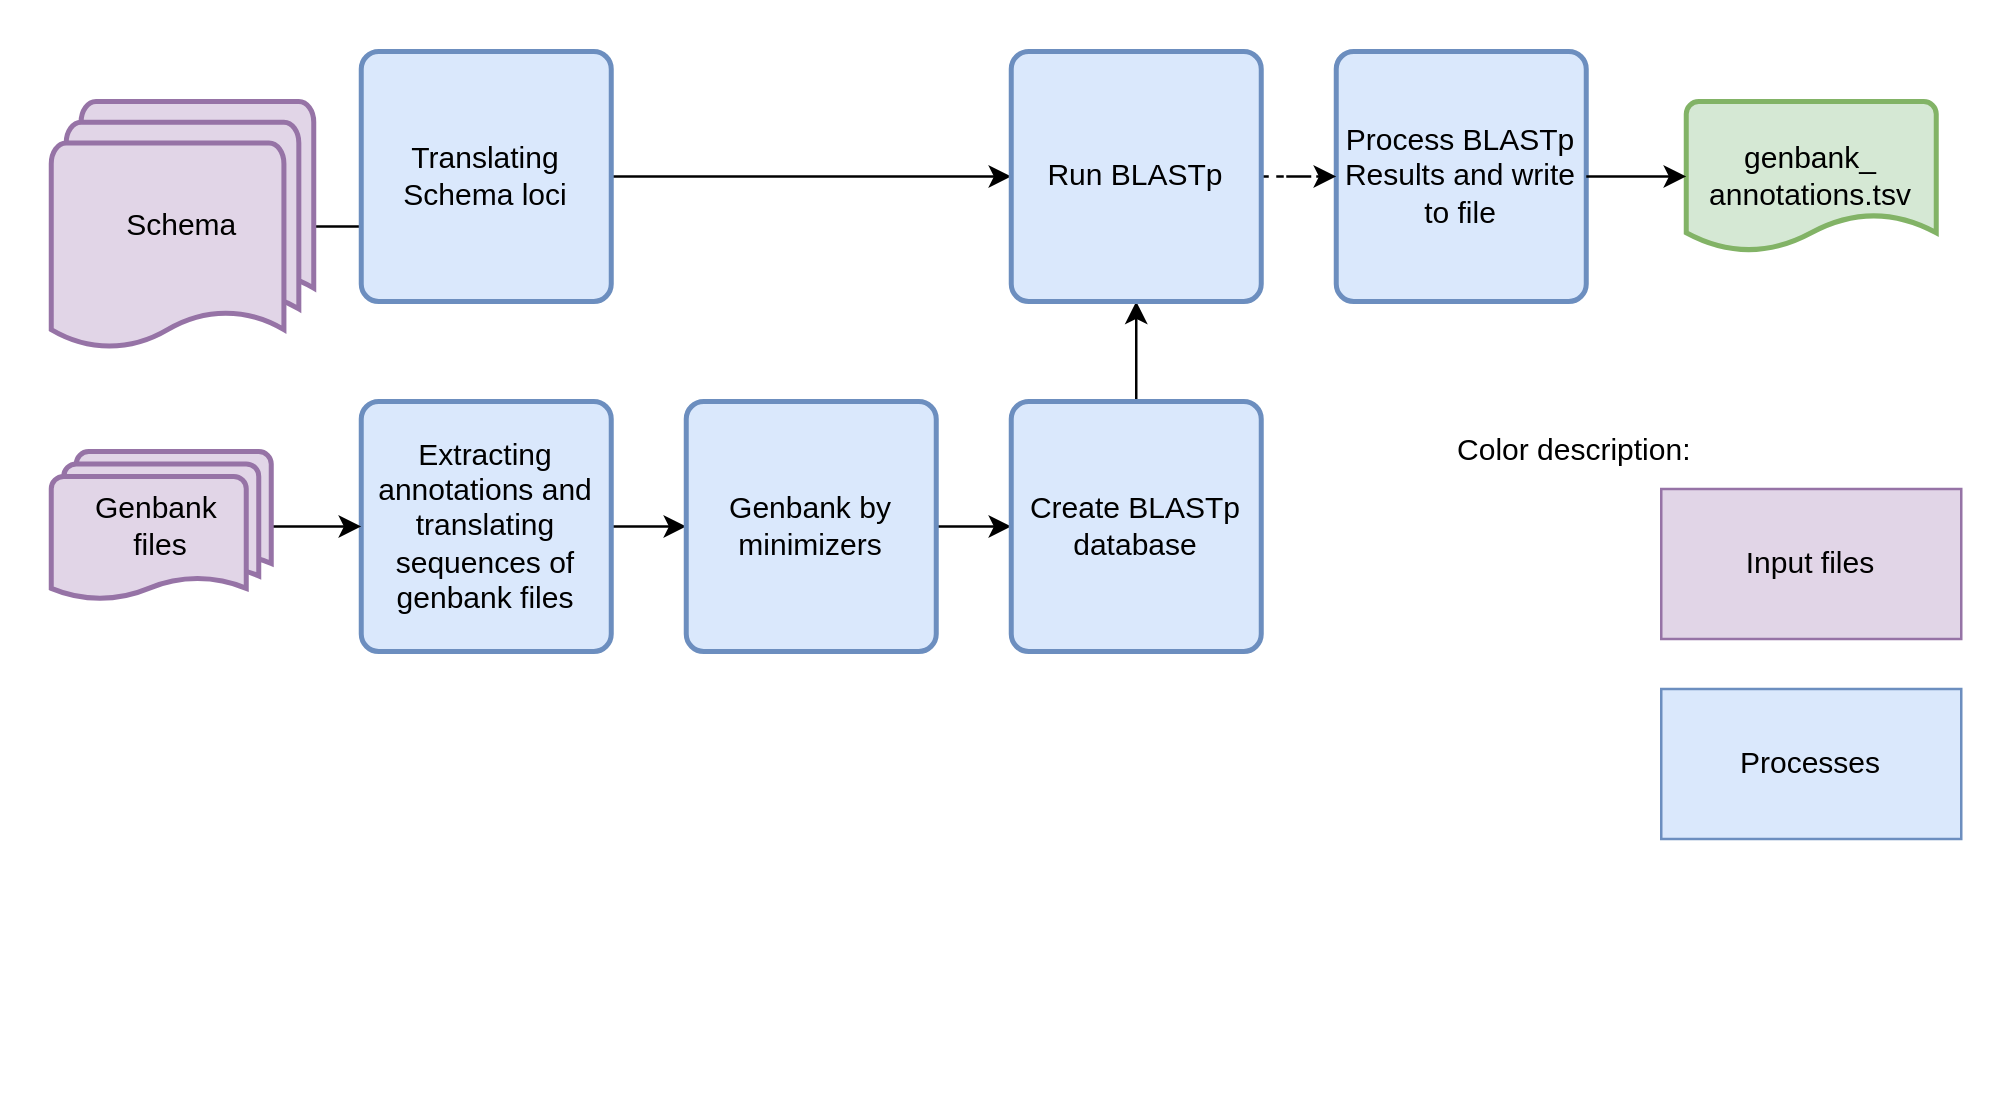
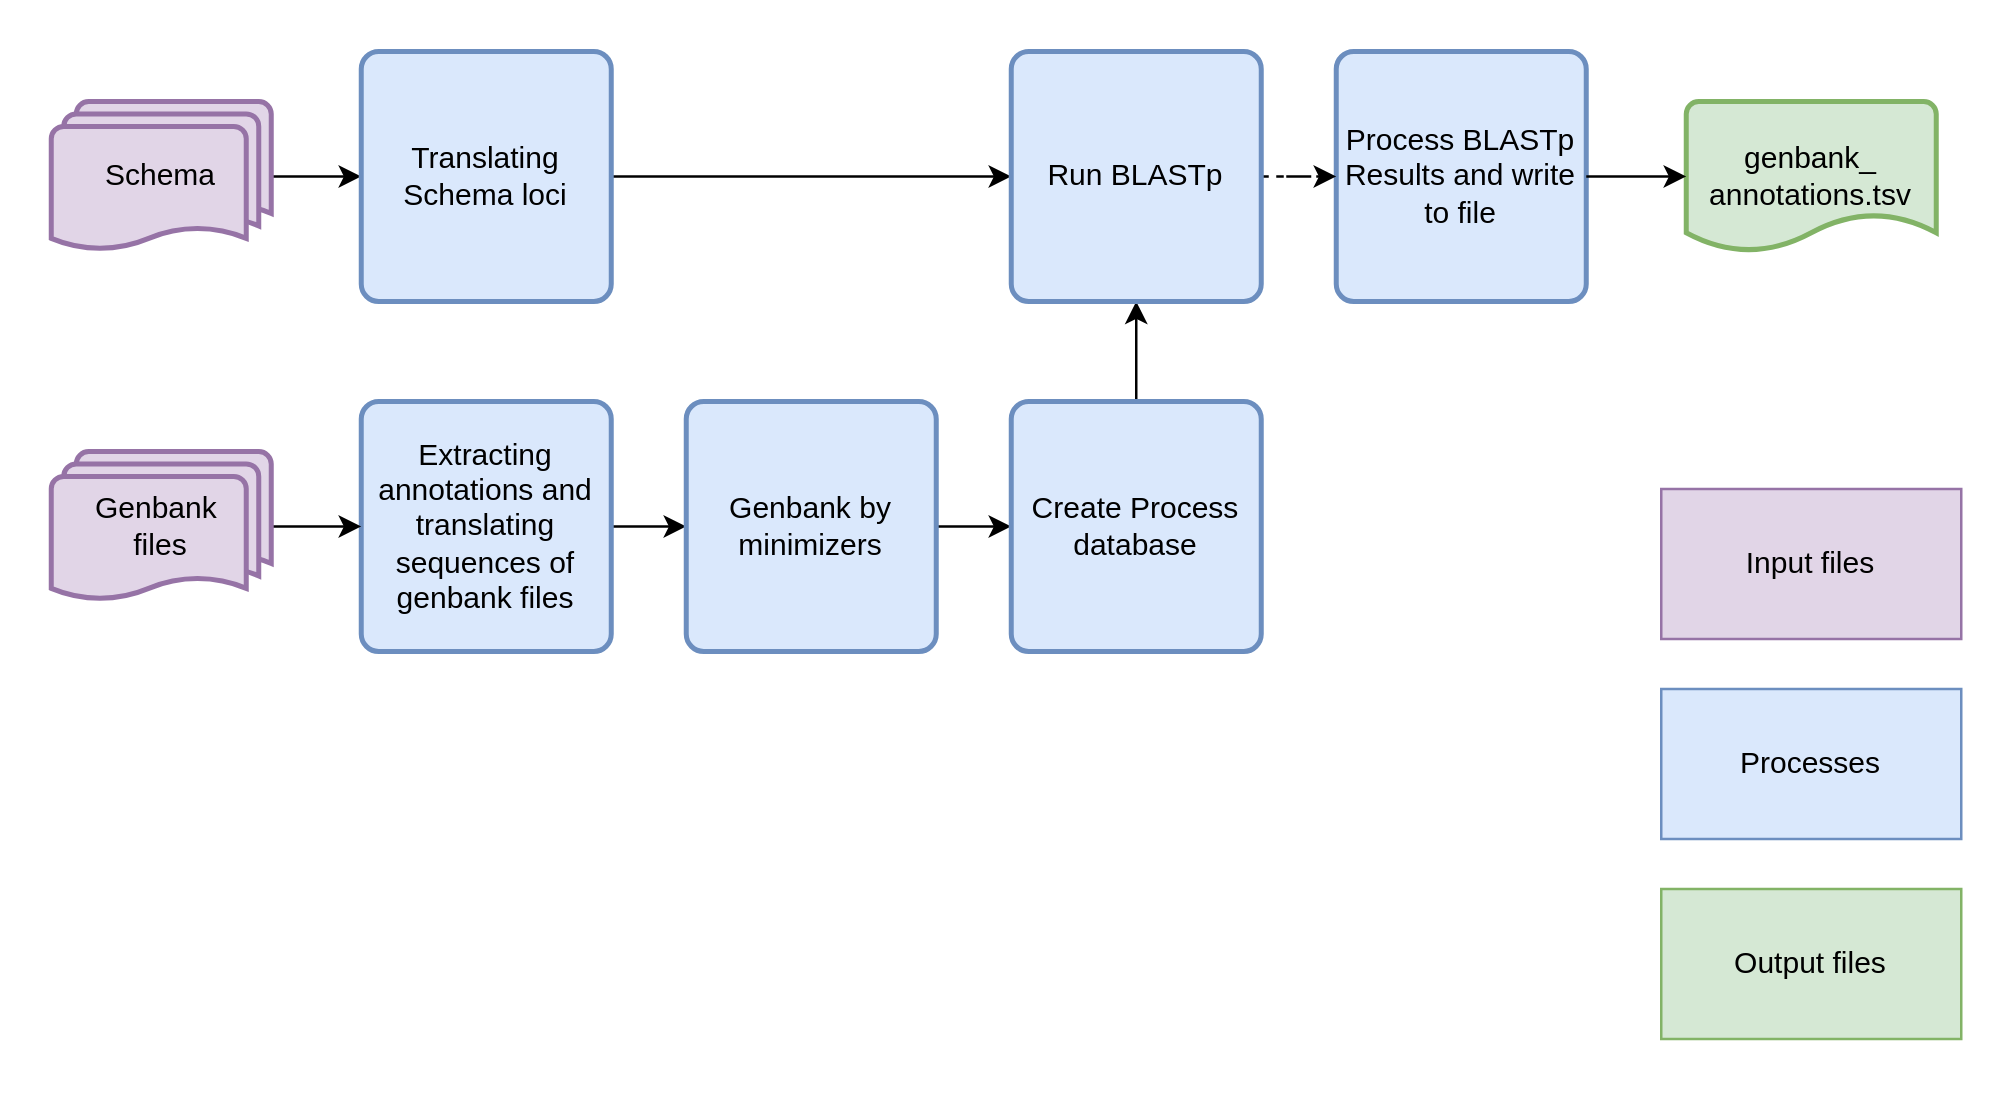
(183, 226) -> (161, 176)
(1574, 451) -> none
(1136, 526) -> (1136, 526)
none -> (1811, 964)
